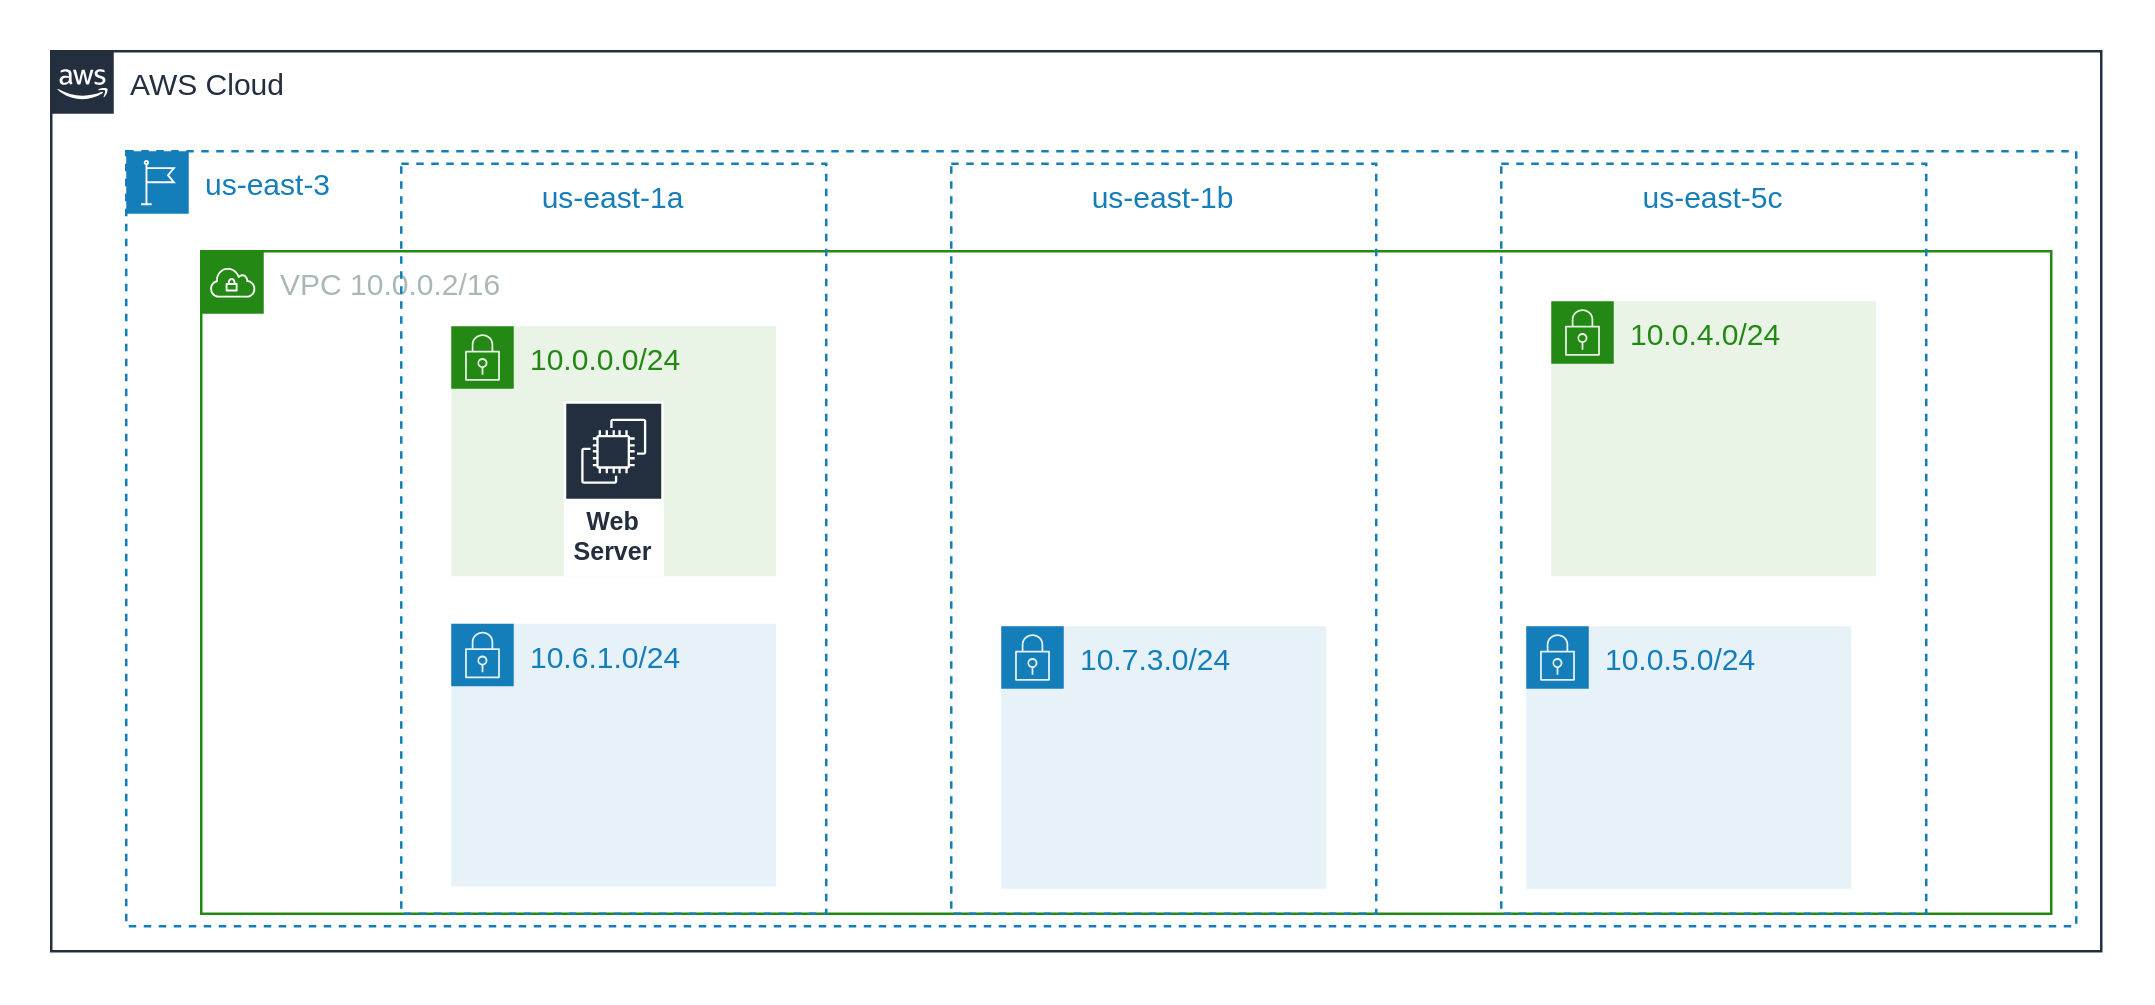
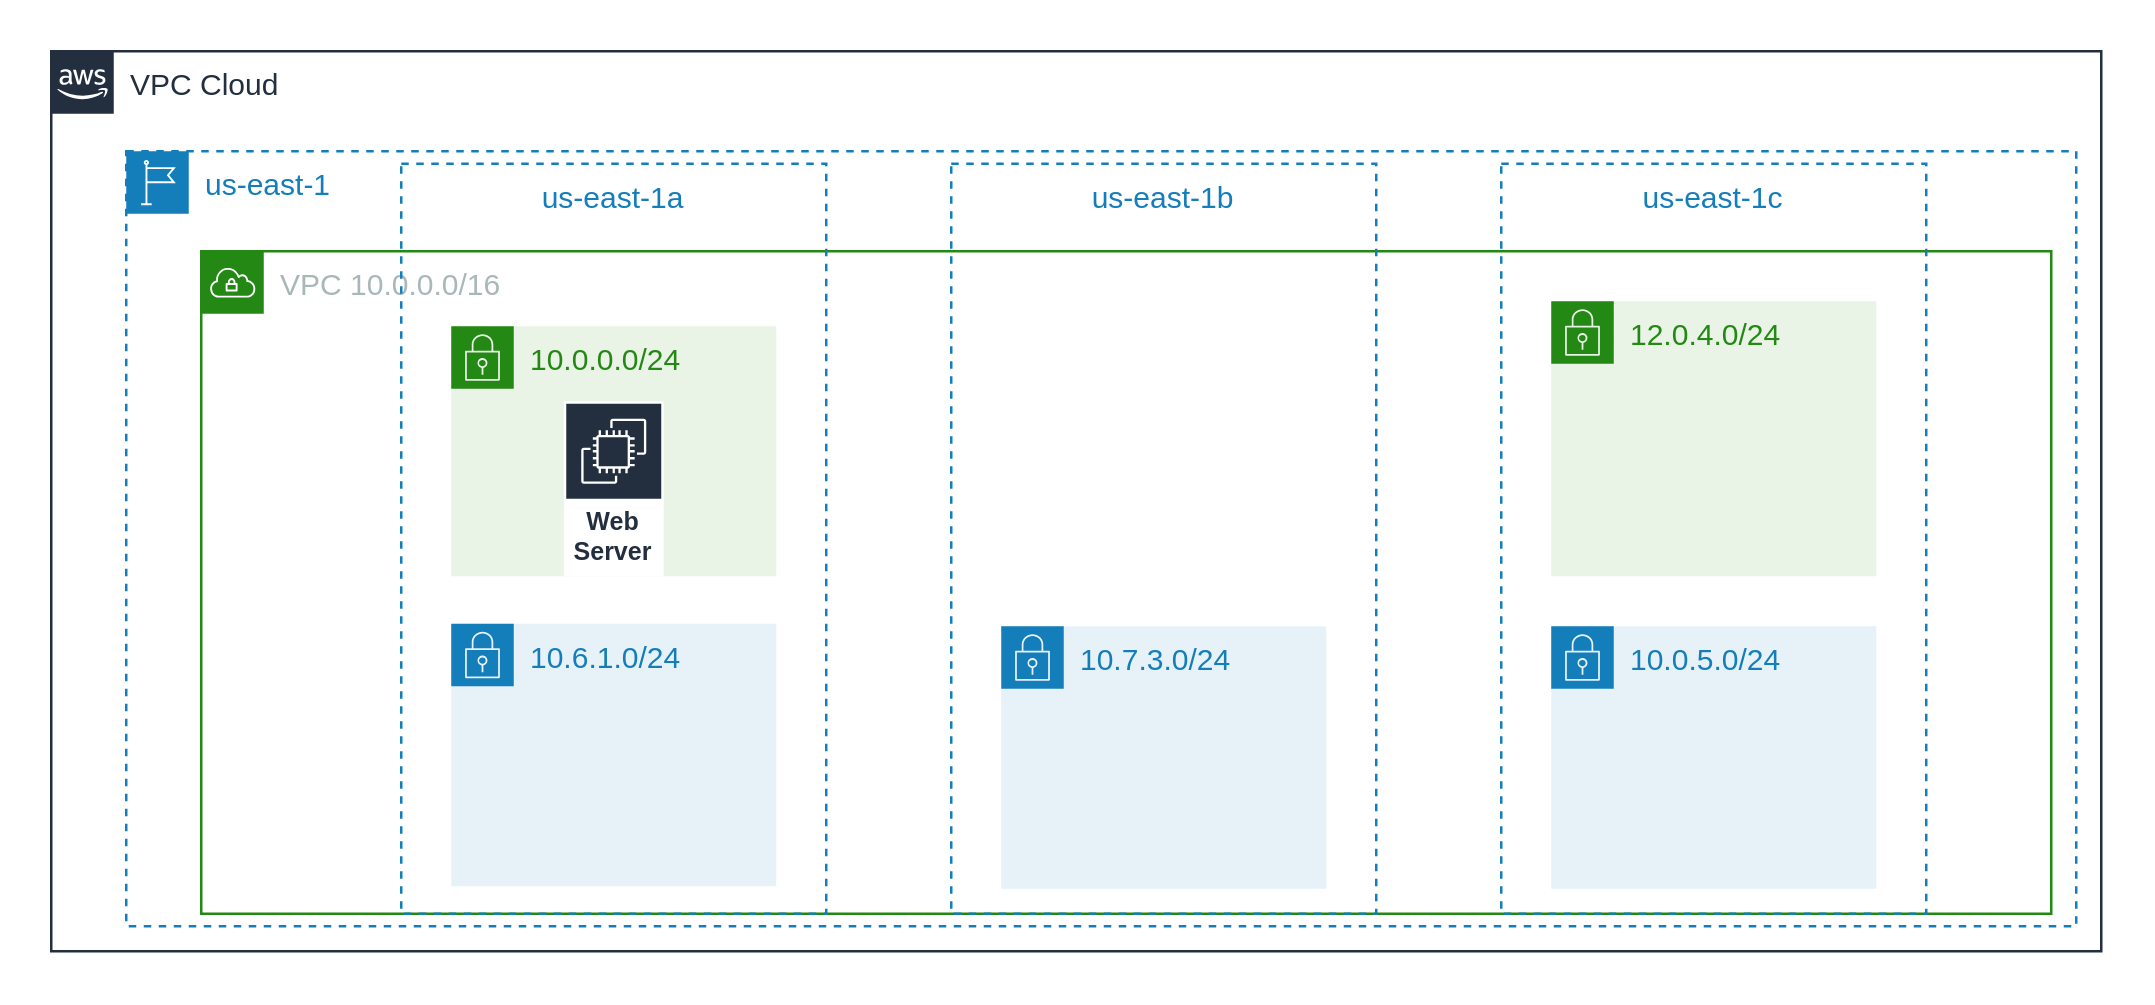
(199, 87) -> (199, 87)
(282, 187) -> (282, 187)
(1713, 198) -> (1713, 198)
(392, 287) -> (392, 287)
(1712, 337) -> (1712, 337)
(1689, 758) -> (1714, 758)
